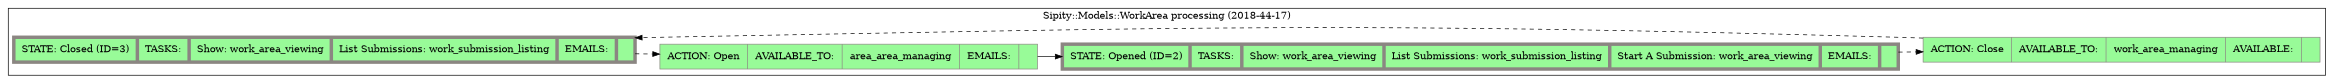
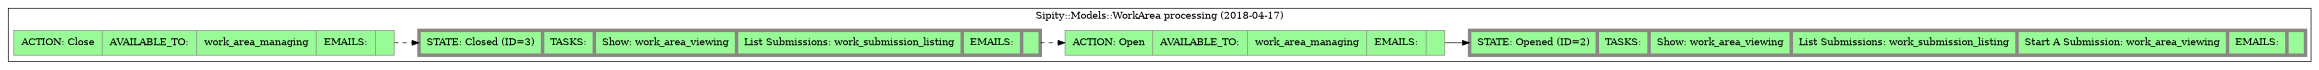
(1167, 16) -> (1160, 16)
(2263, 49) -> (346, 42)
(1907, 52) -> none
(901, 56) -> (1307, 42)
